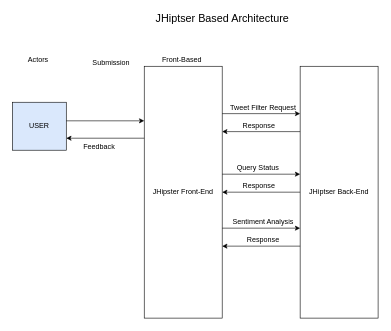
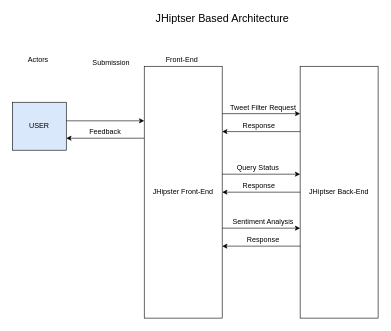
(182, 60) -> (182, 60)
(99, 147) -> (105, 132)
